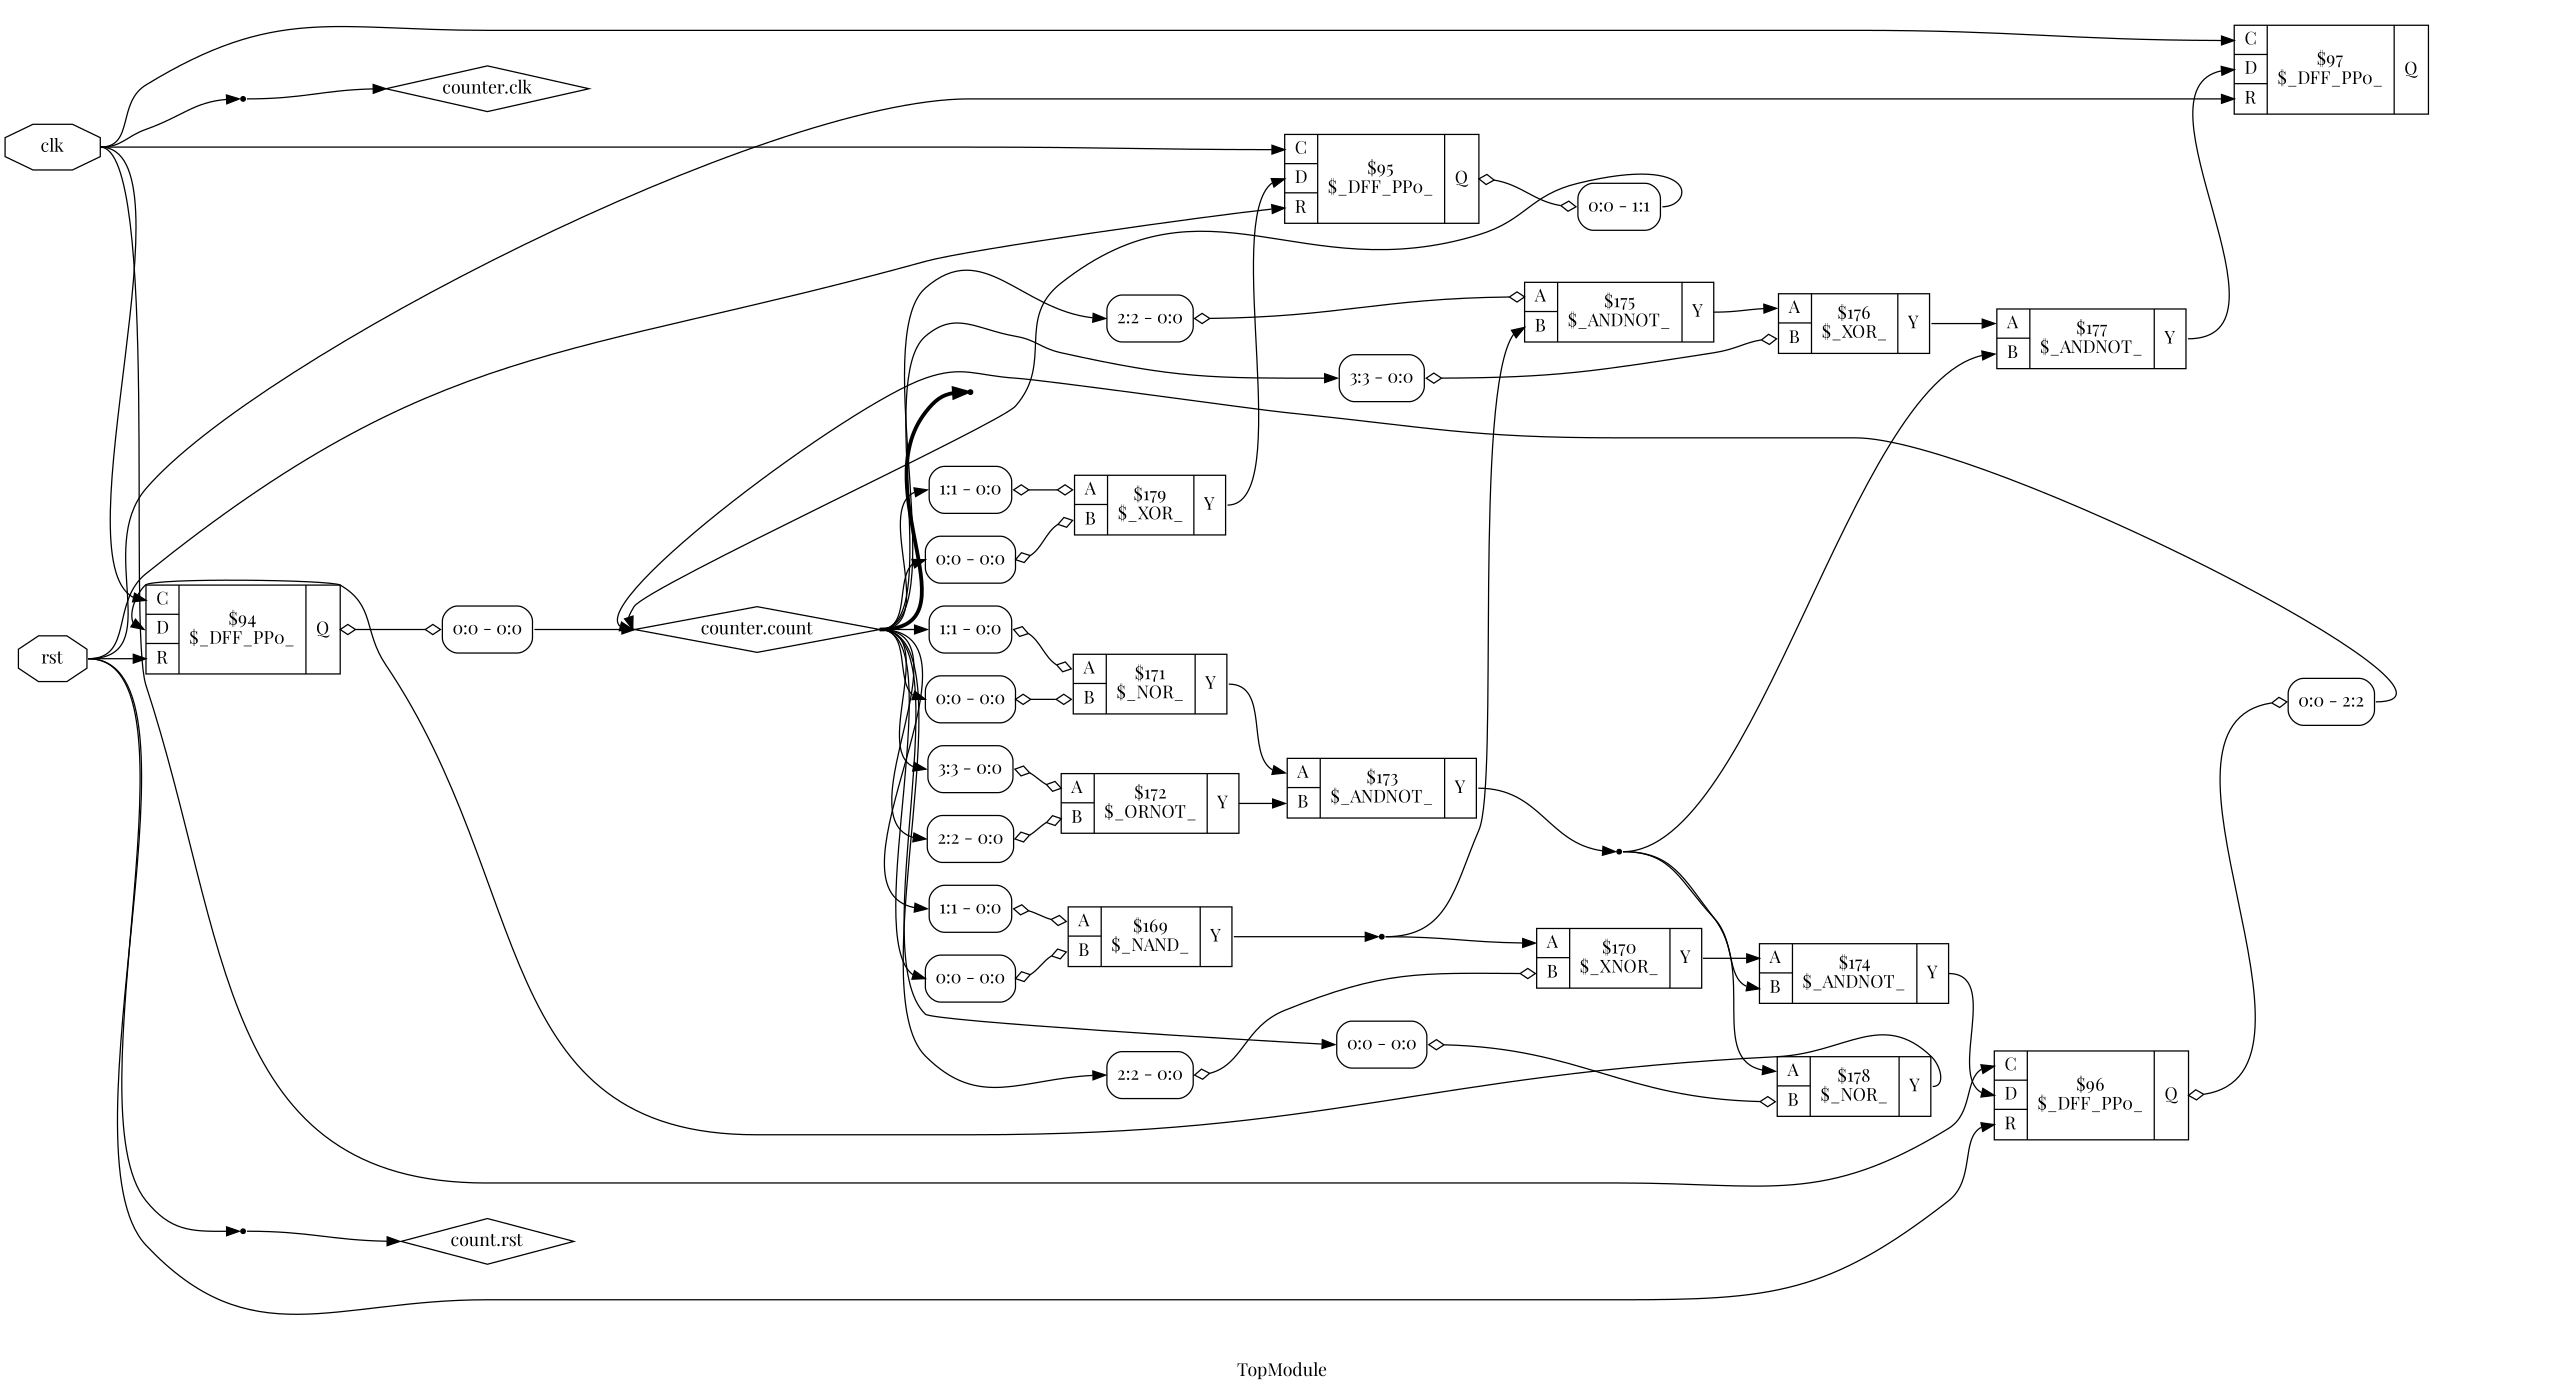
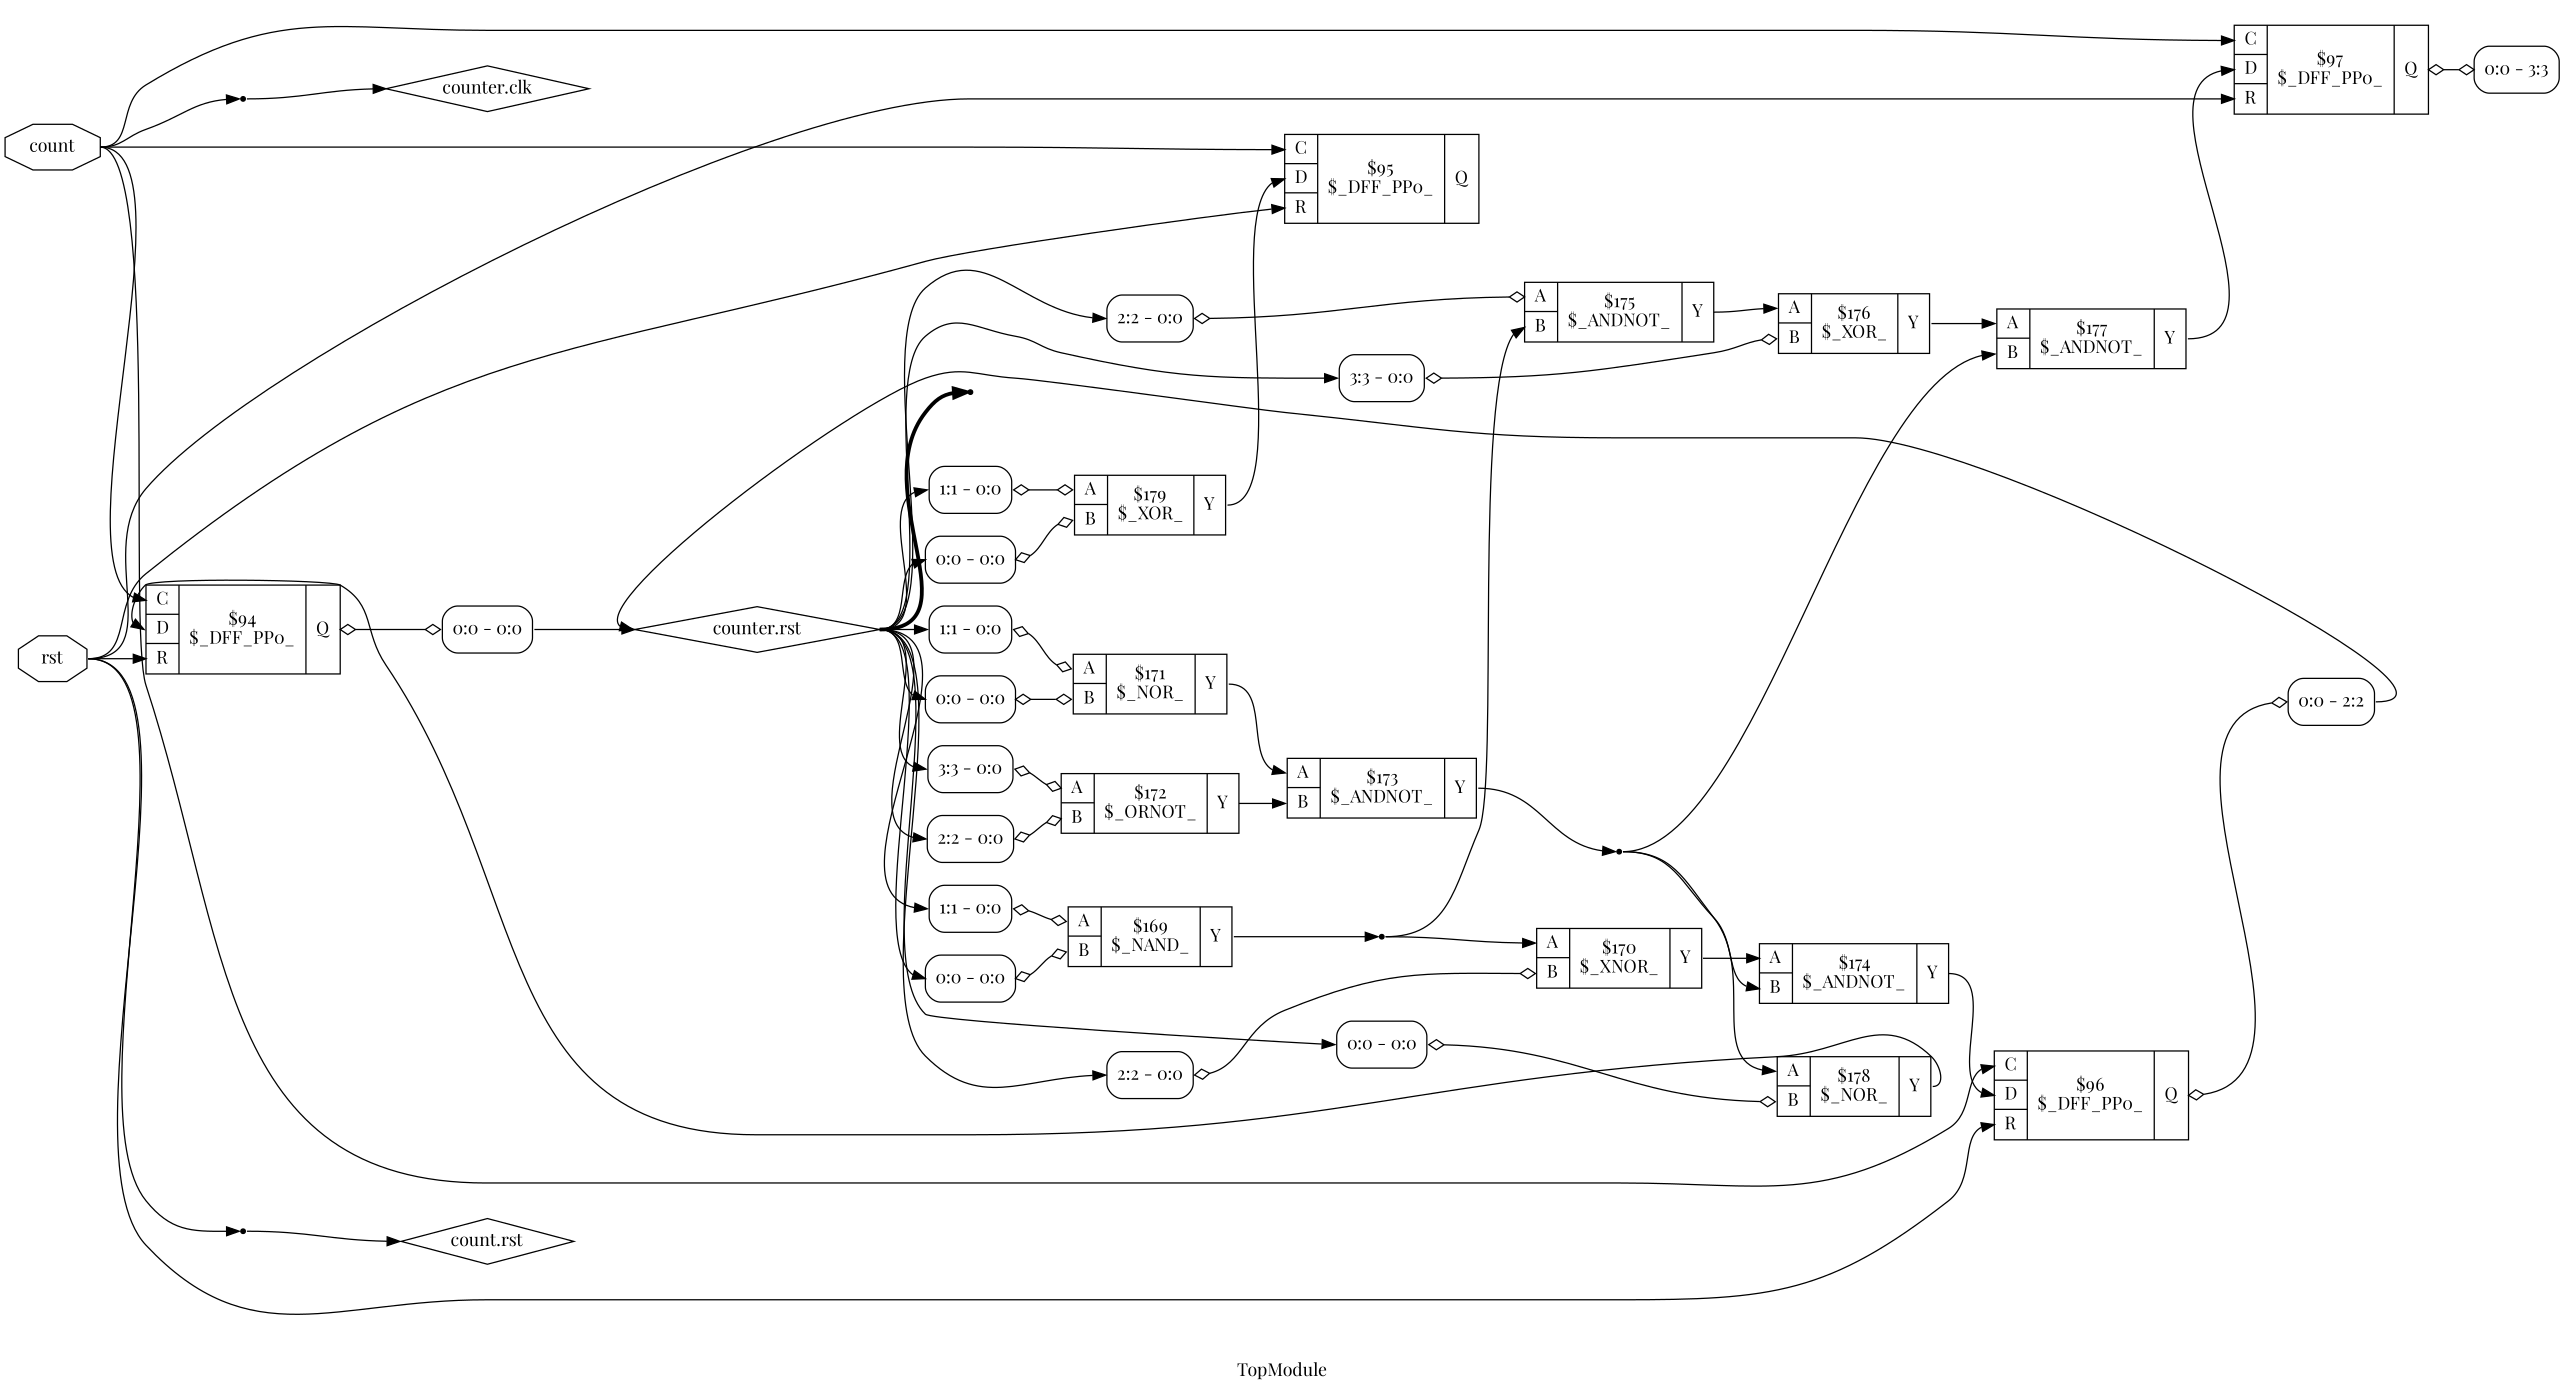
none -> (2517, 70)
(53, 147) -> (53, 147)
(1619, 207) -> none
(757, 629) -> (757, 629)
